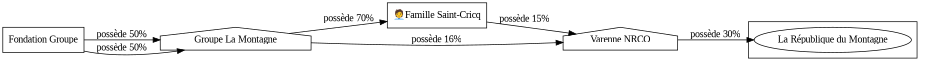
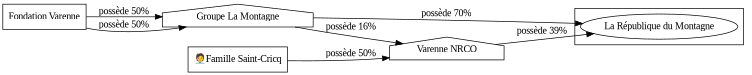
(525, 19) -> (351, 54)
(335, 28) -> (444, 20)
(716, 35) -> (542, 31)
(43, 40) -> (44, 17)
